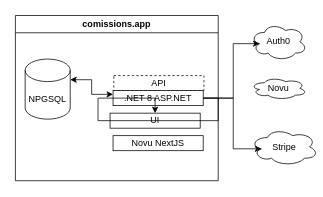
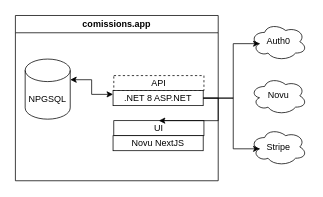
(278, 88) -> (278, 96)
(155, 120) -> (159, 128)
(284, 147) -> (278, 147)
